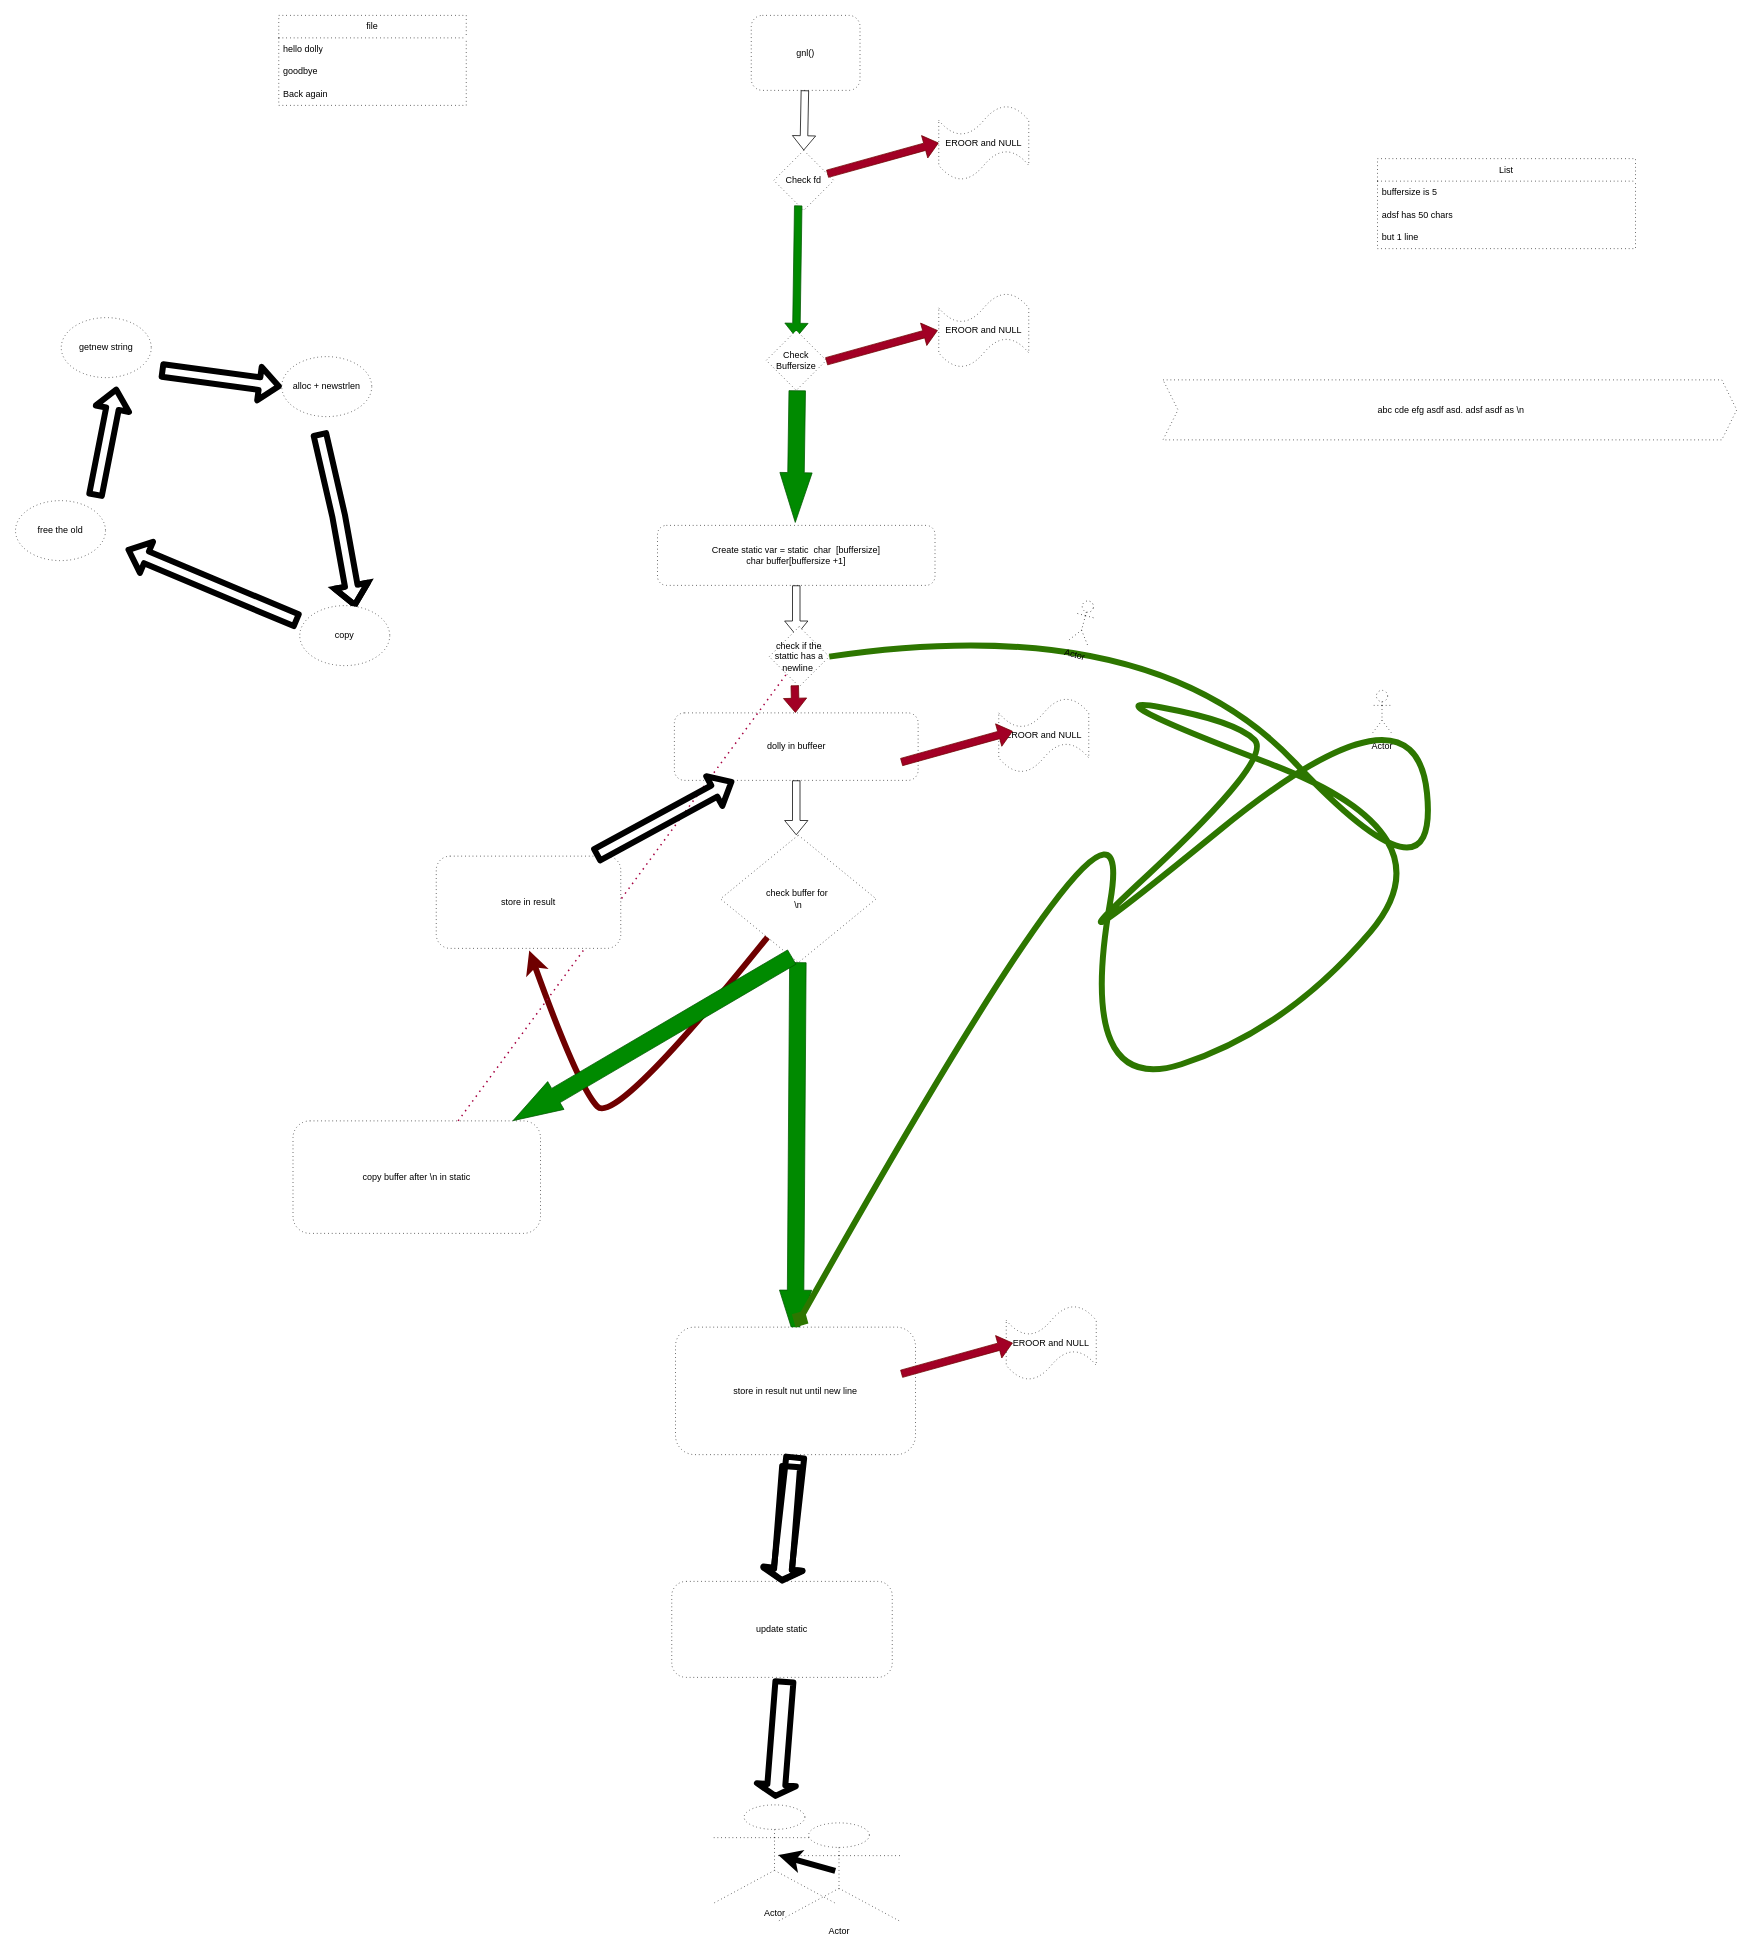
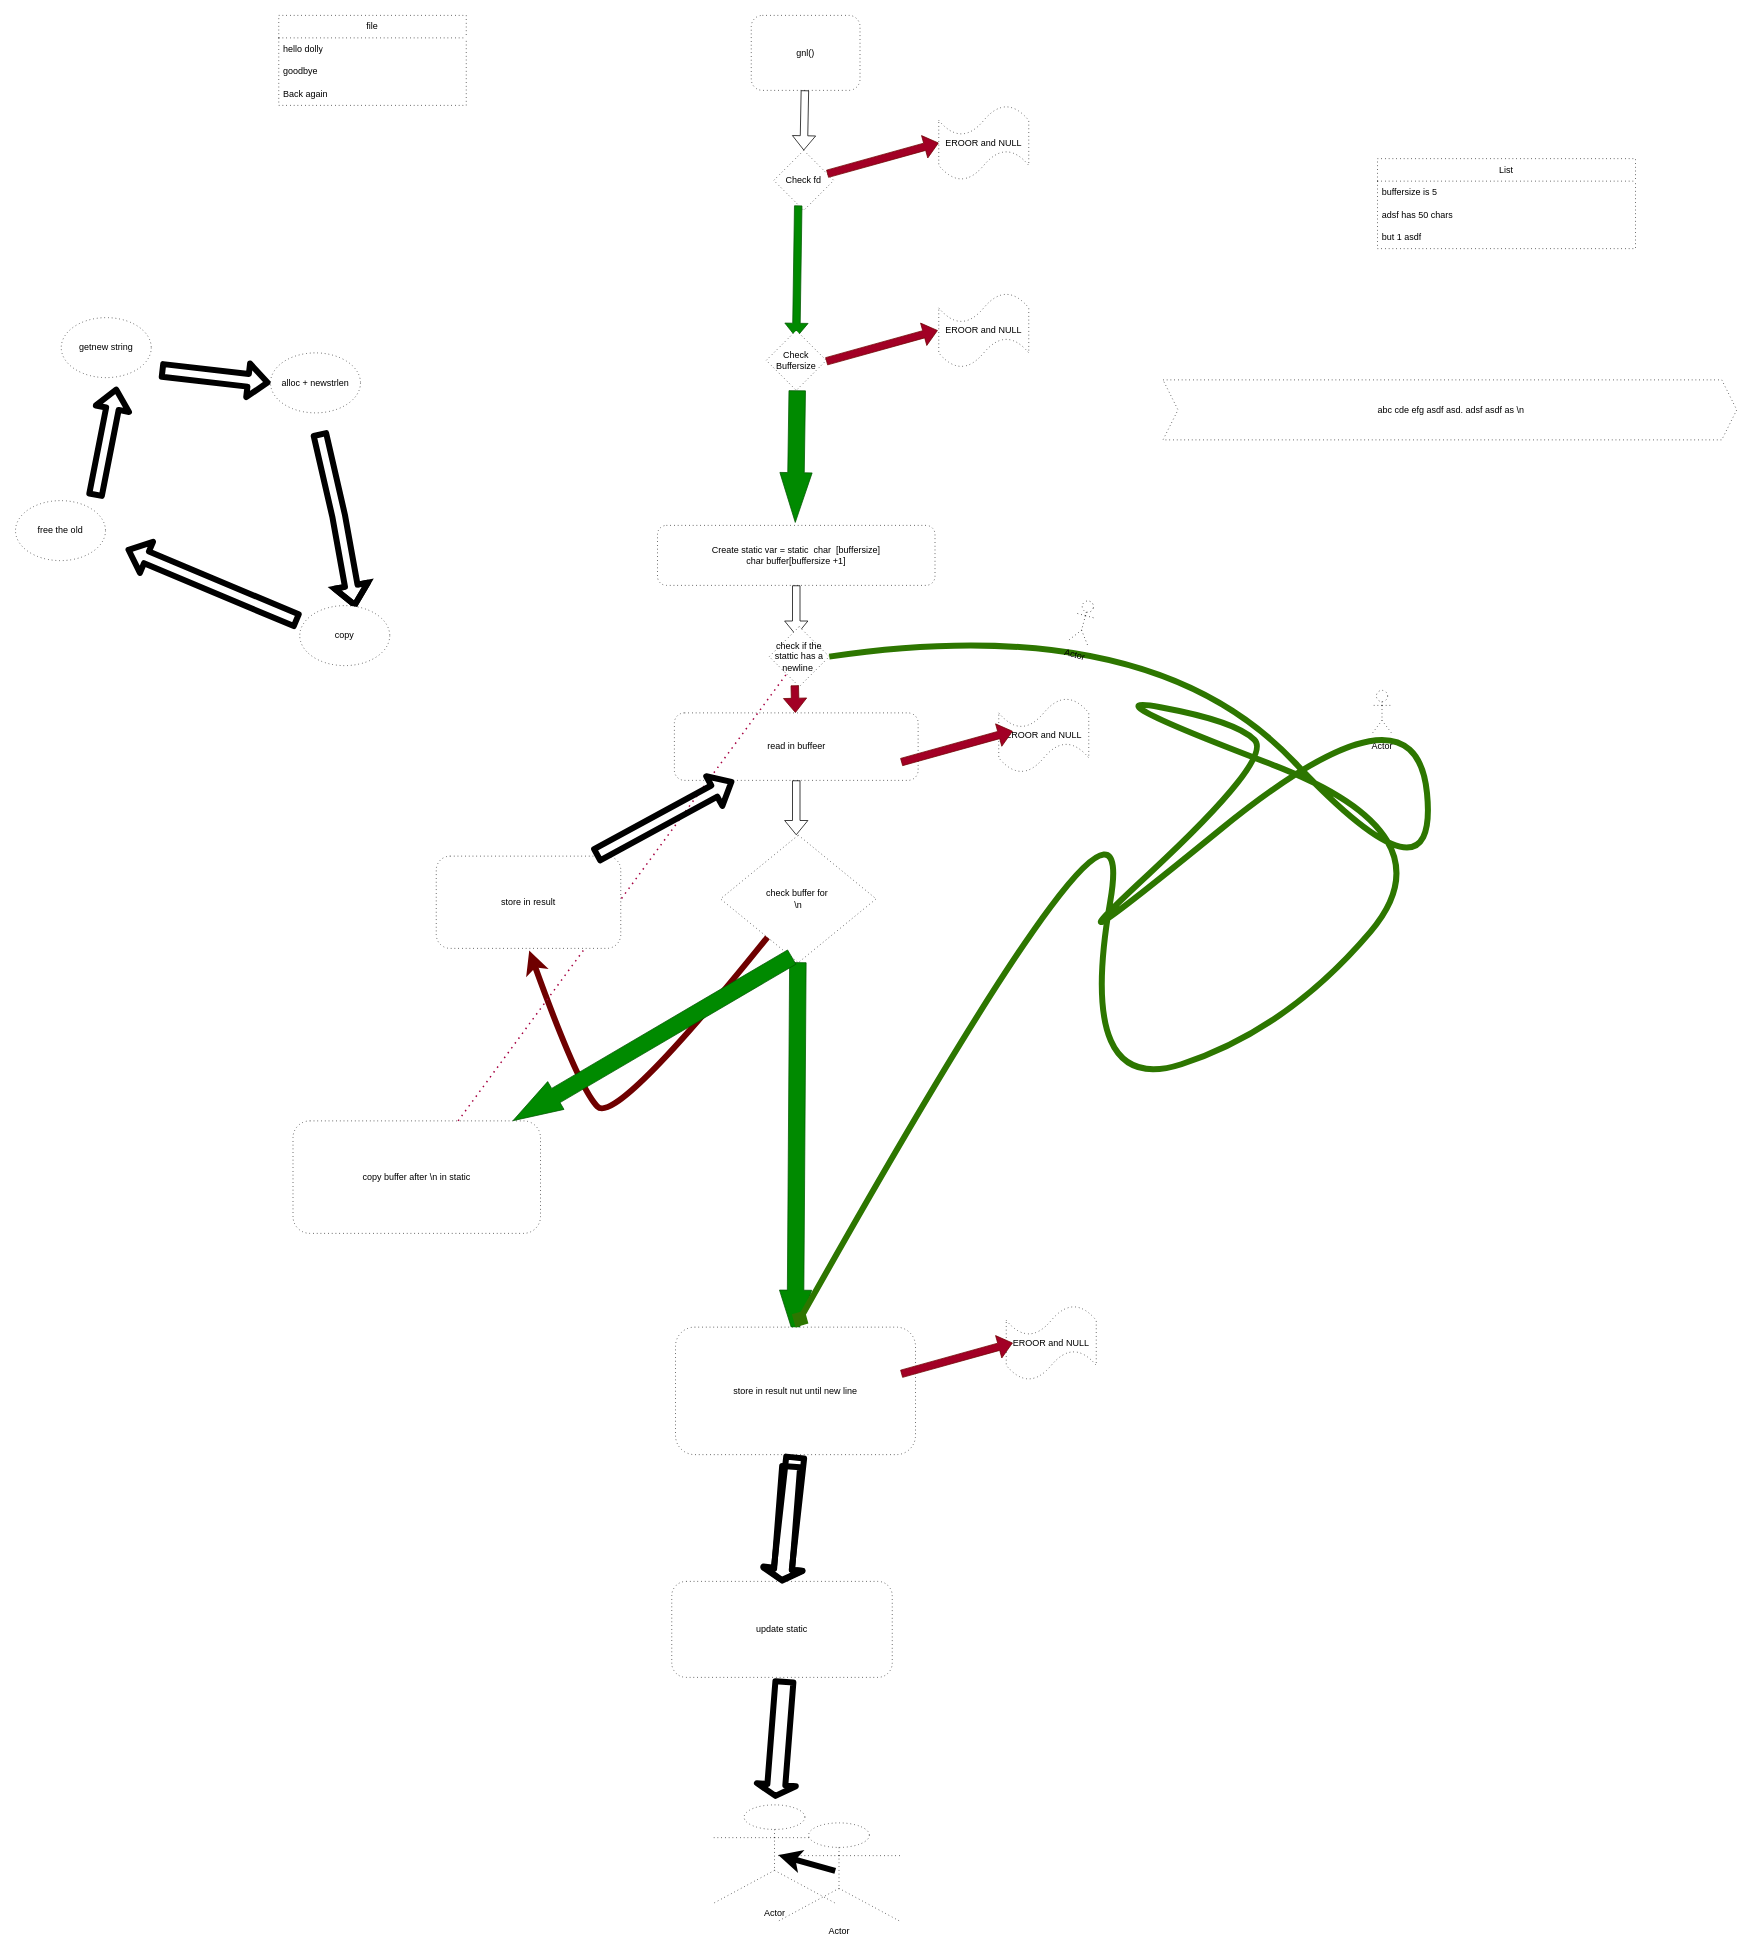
(1402, 237) -> (1405, 237)
(327, 387) -> (315, 383)
(797, 747) -> (797, 747)
